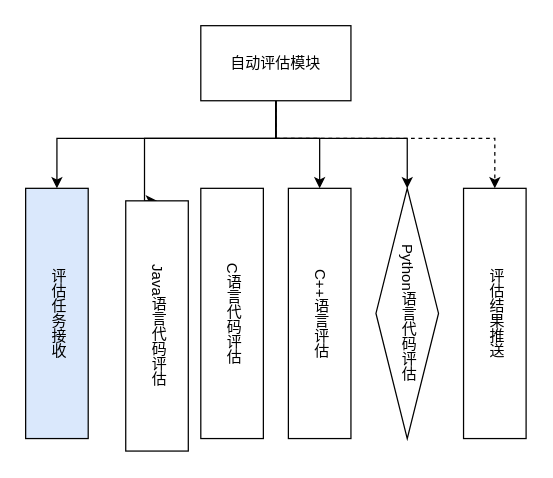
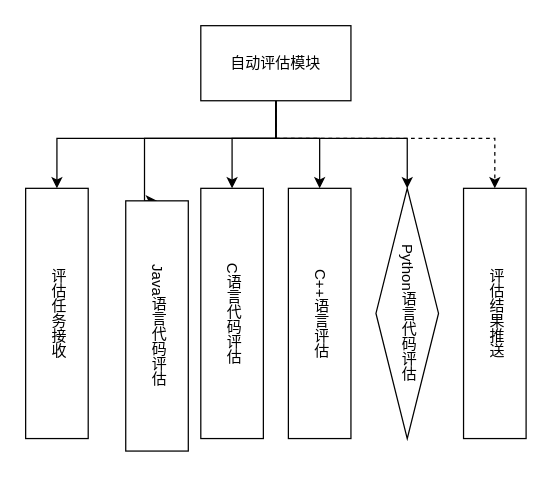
none -> (232, 160)
(57, 313) -> (57, 313)
